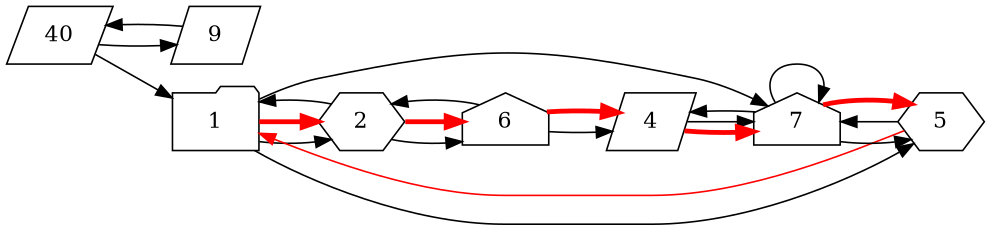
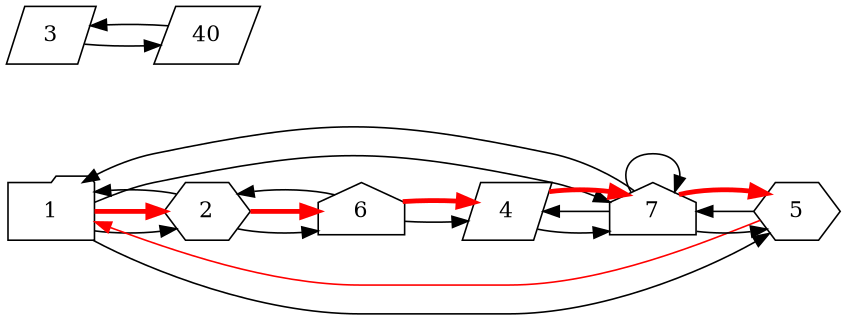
(216, 35) -> (51, 35)
(127, 72) -> (368, 127)
